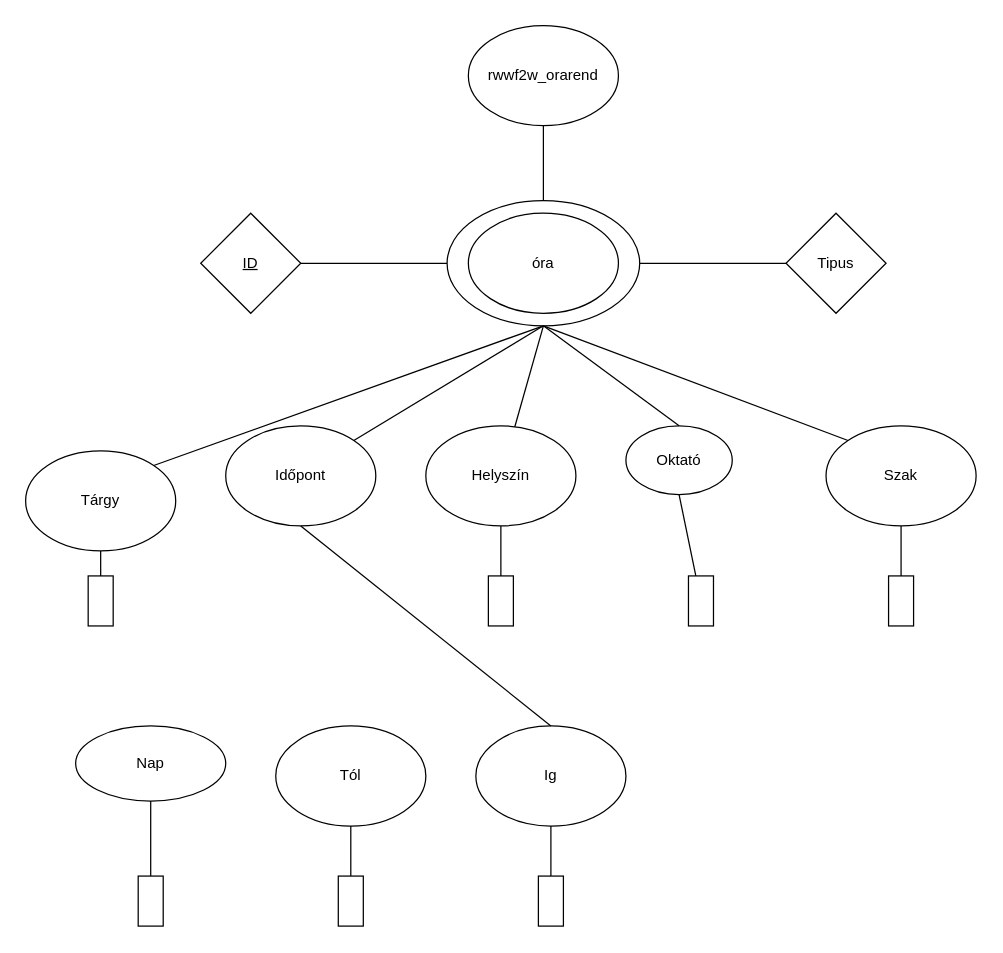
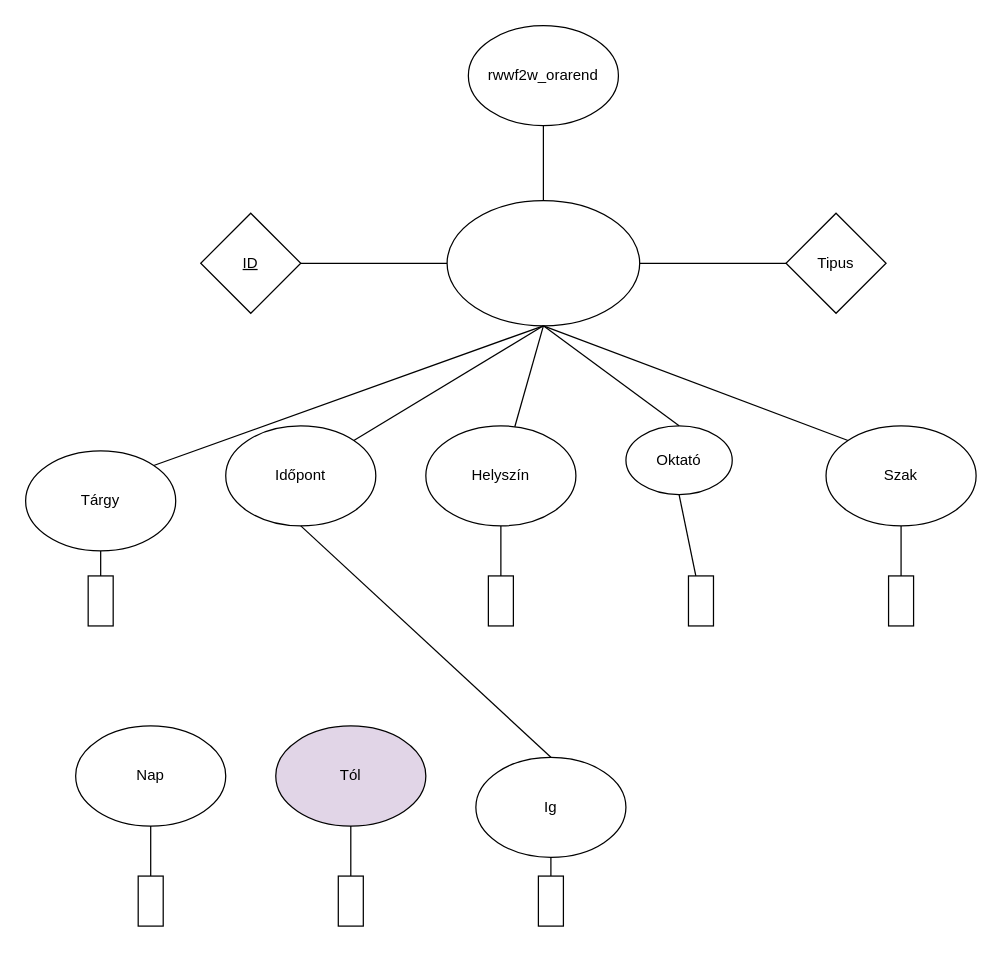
(543, 263) -> none
(151, 763) -> (151, 776)
(351, 776) -> (351, 776)
(551, 776) -> (551, 807)
